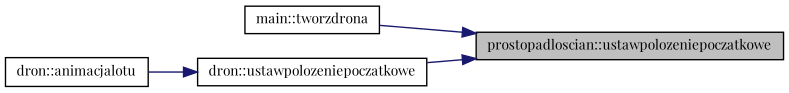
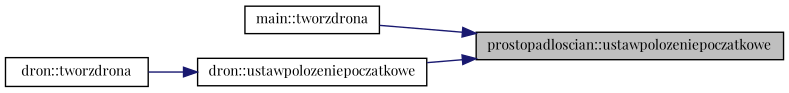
(77, 72) -> (77, 72)
